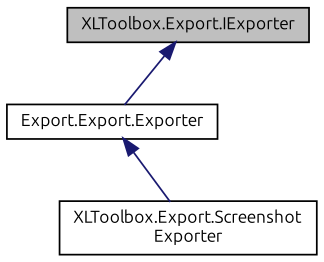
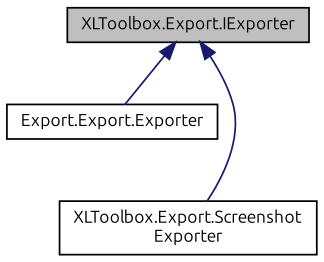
(152, 177) -> (235, 129)
